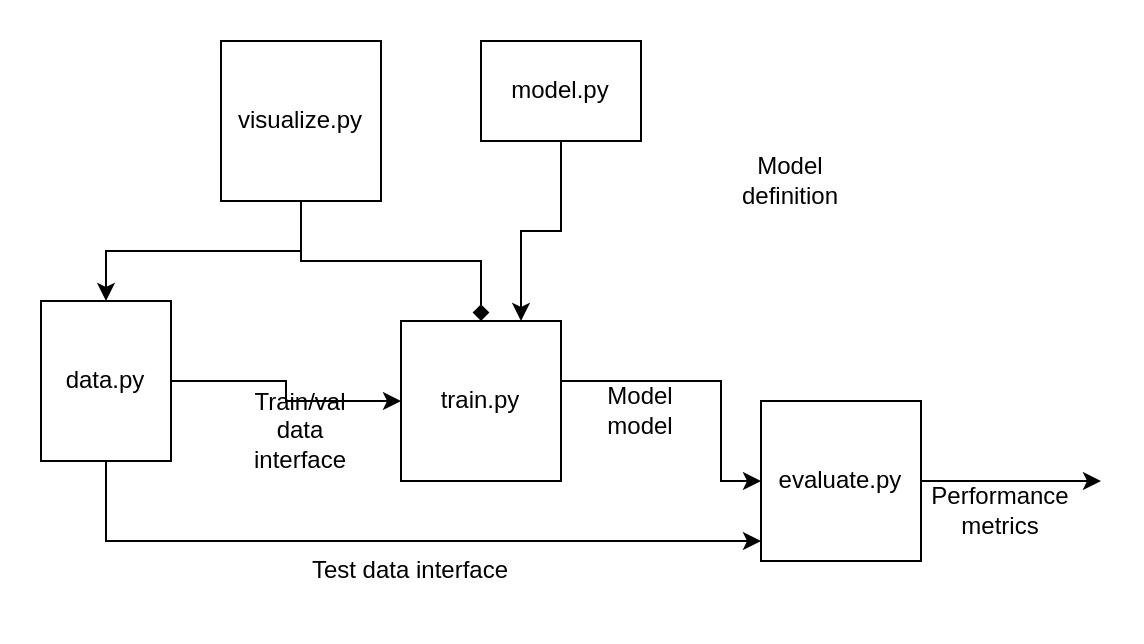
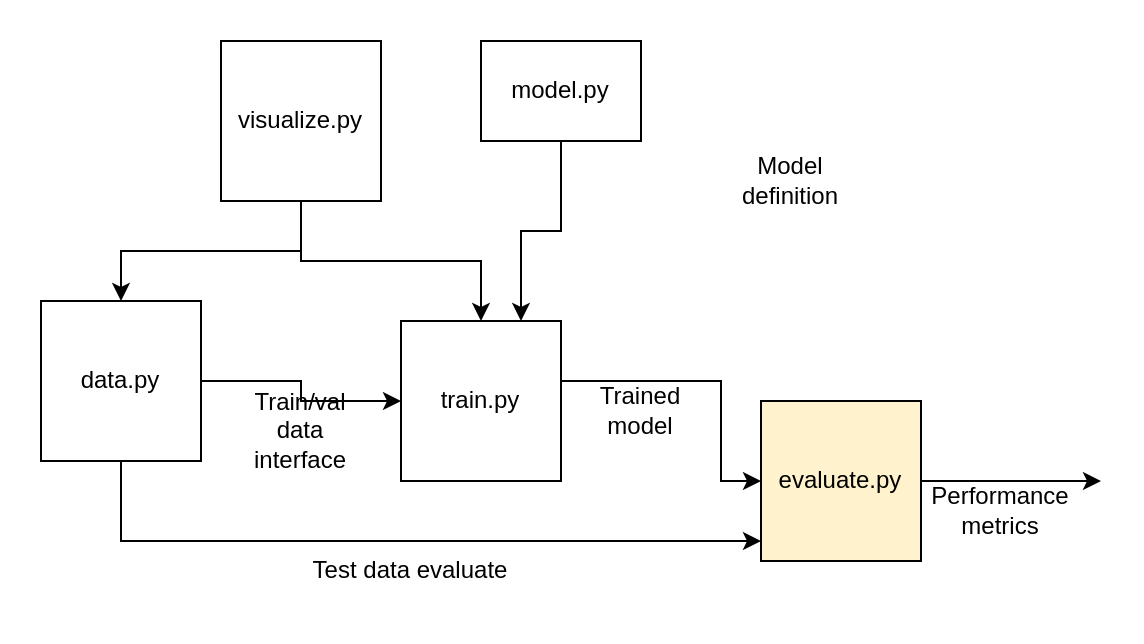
(481, 305) -> (481, 306)
(106, 381) -> (121, 381)
(641, 411) -> (641, 411)
(841, 481) -> (841, 481)
(411, 571) -> (411, 571)
